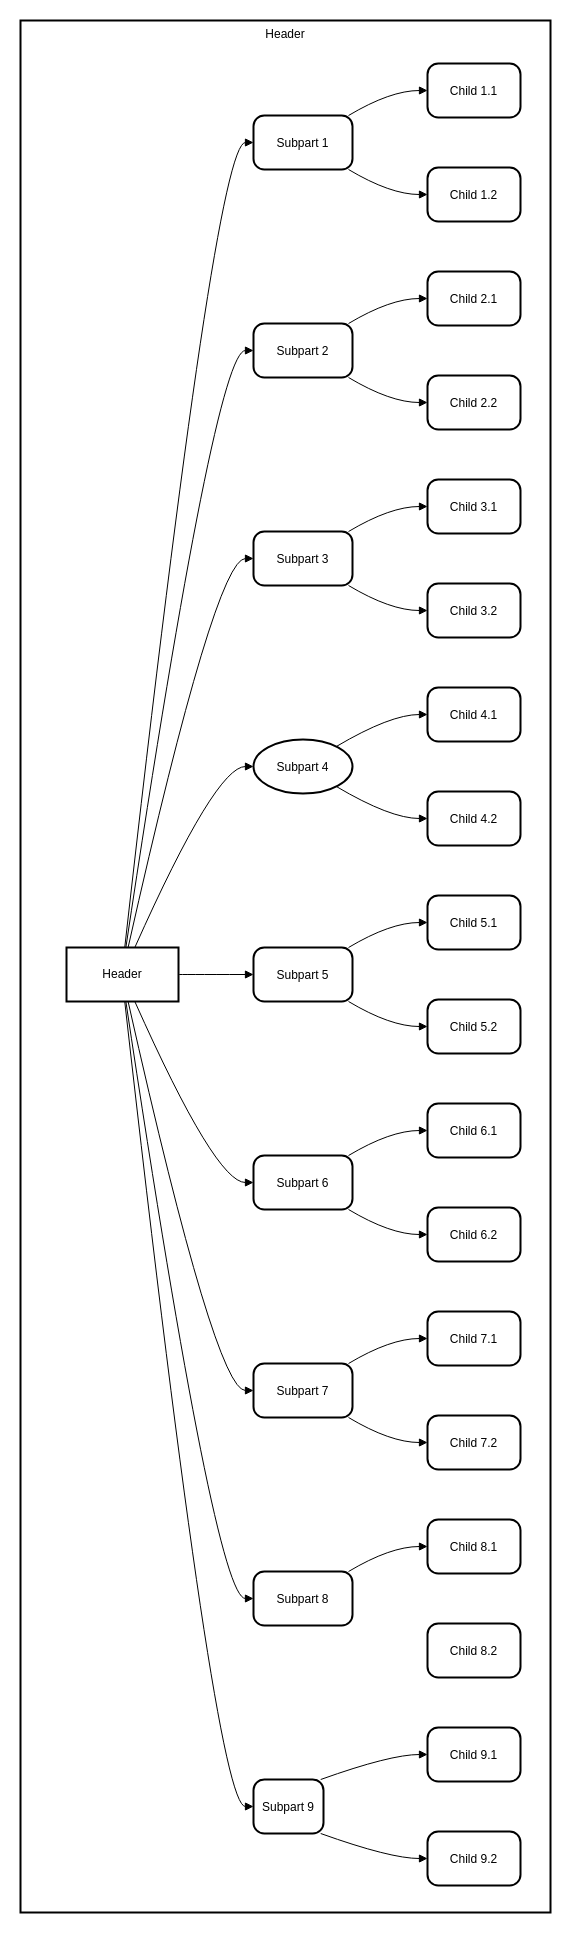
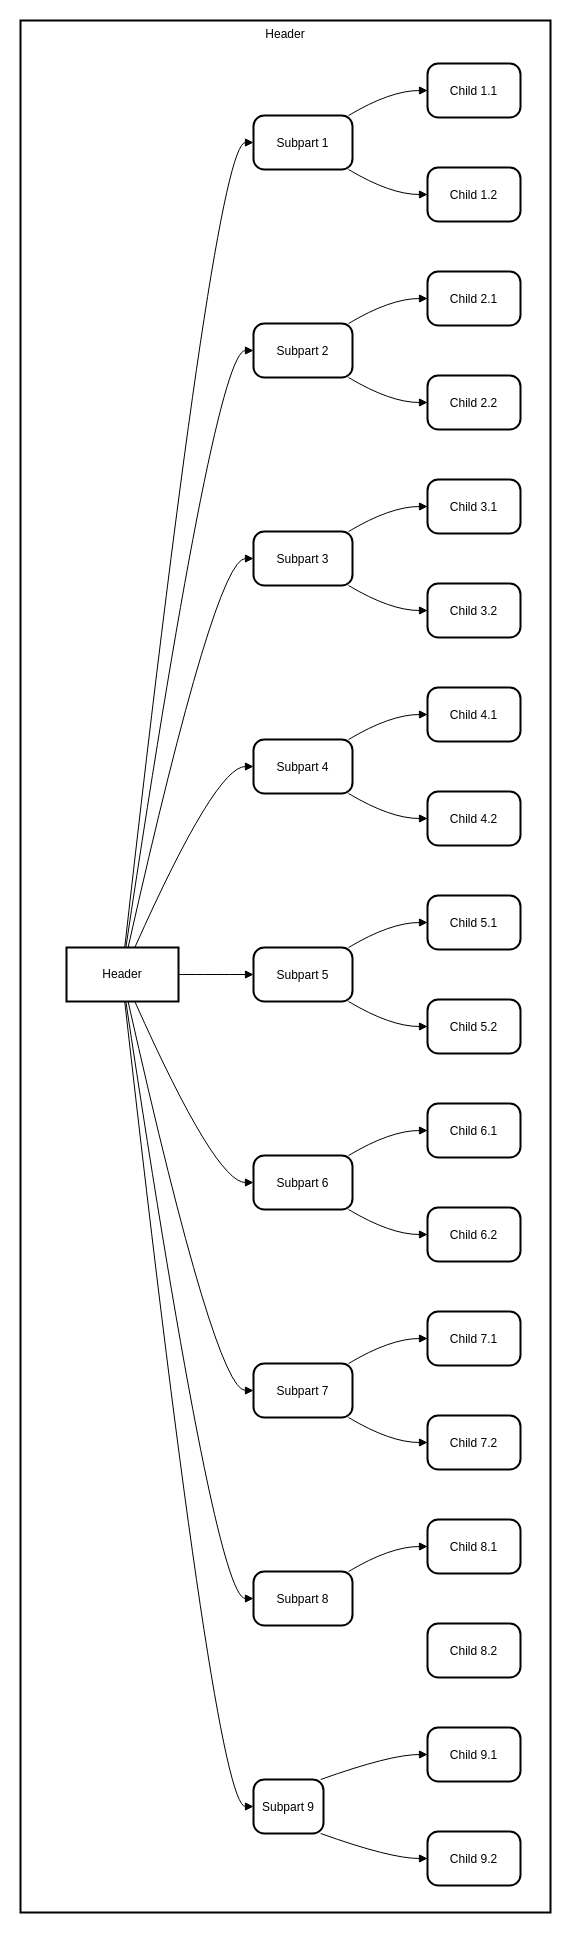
(303, 767) -> (303, 767)
